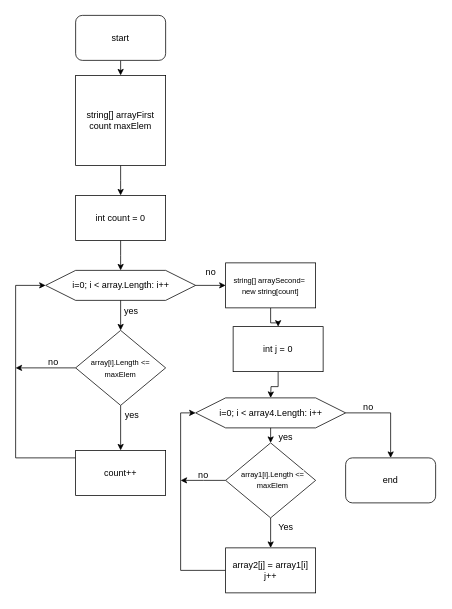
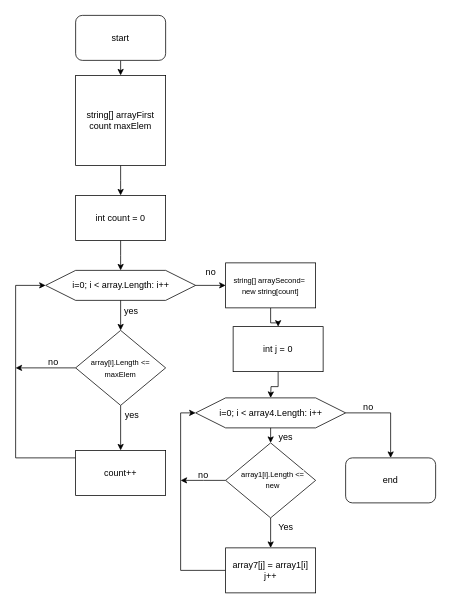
(273, 485) -> (273, 485)
(270, 570) -> (270, 570)
